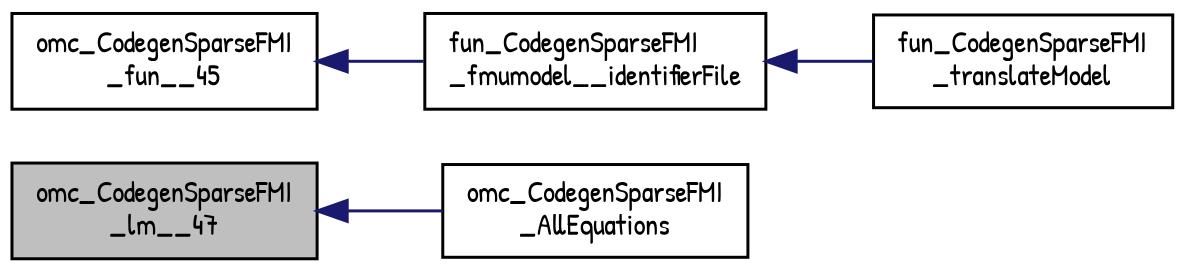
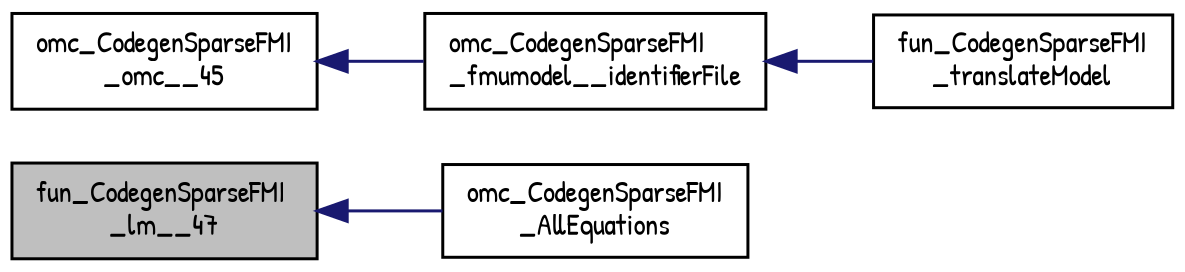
(165, 61) -> (165, 61)
(595, 61) -> (595, 61)
(165, 211) -> (165, 211)
